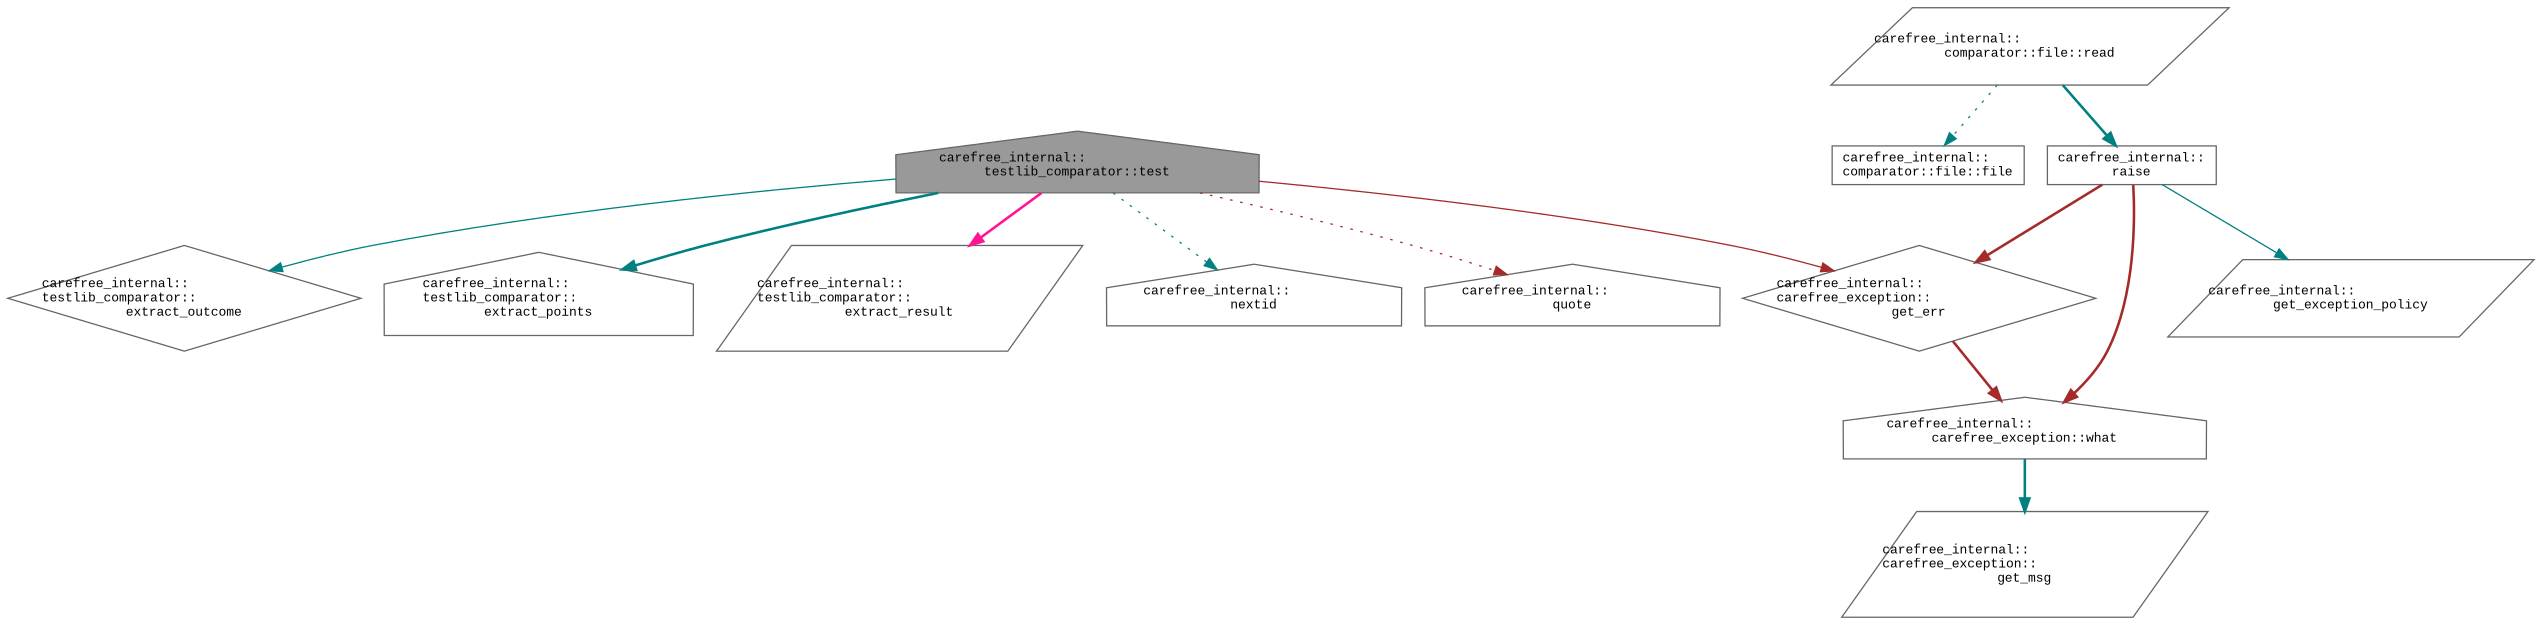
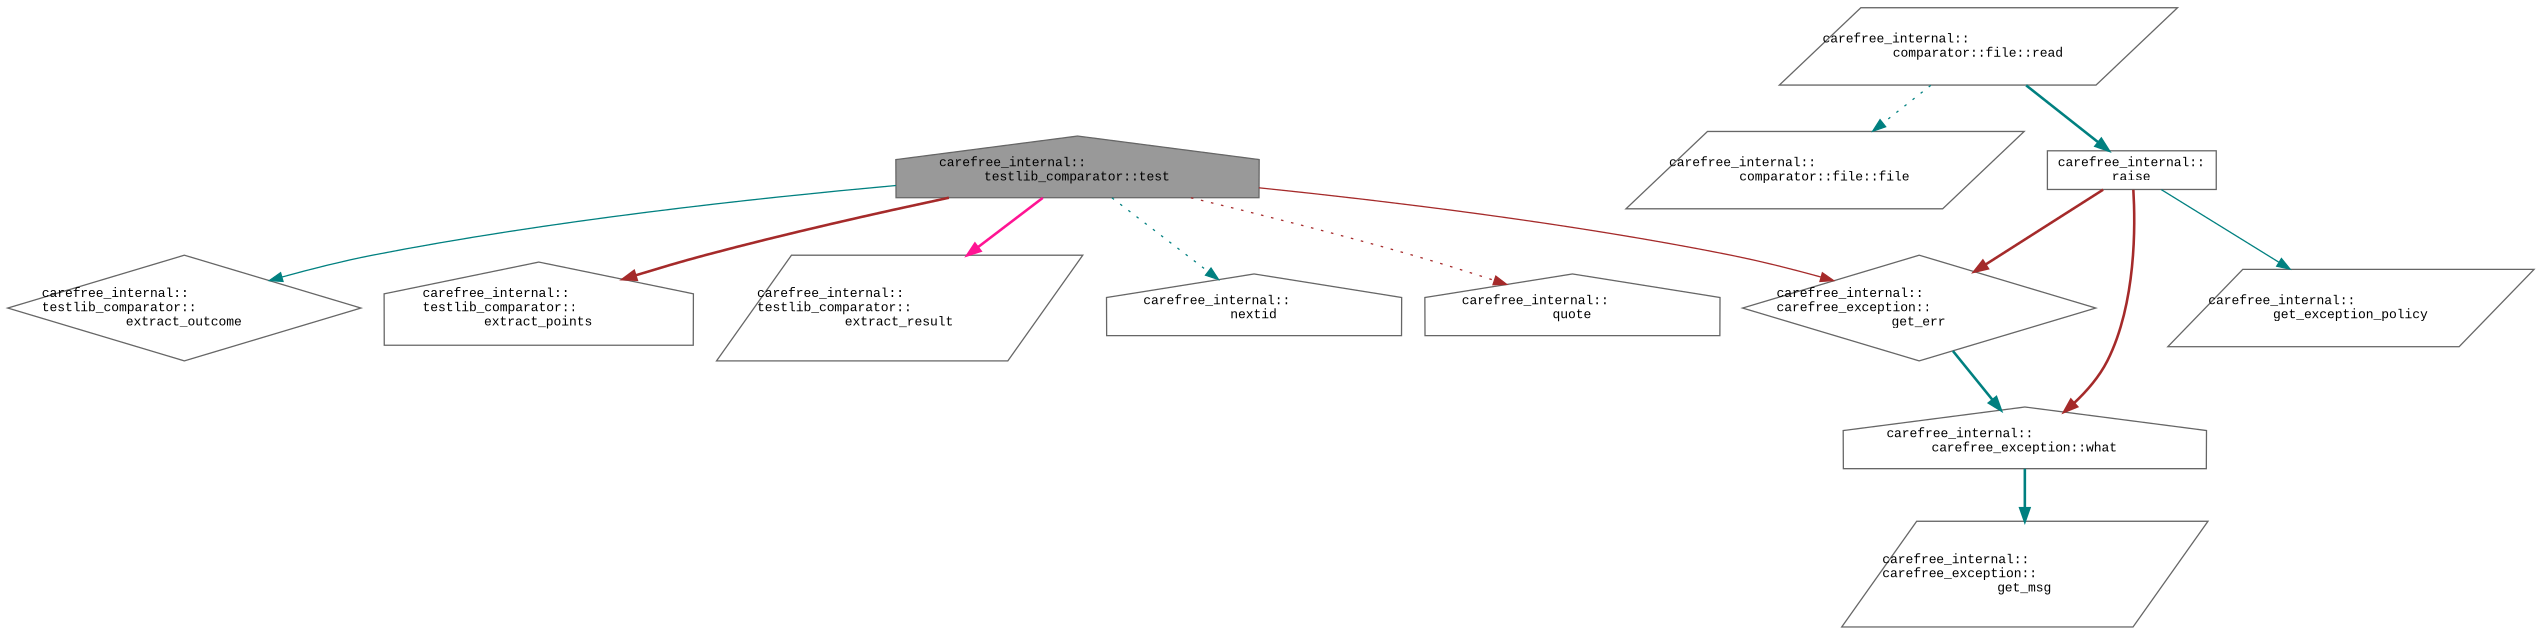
(1928, 165) -> (1825, 170)
(786, 226) -> (791, 233)
(1973, 366) -> (1973, 375)
